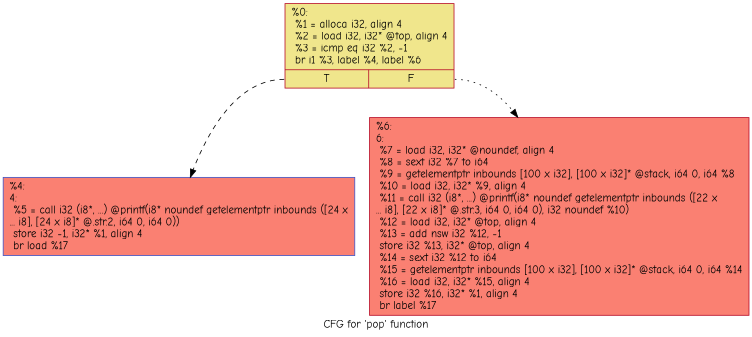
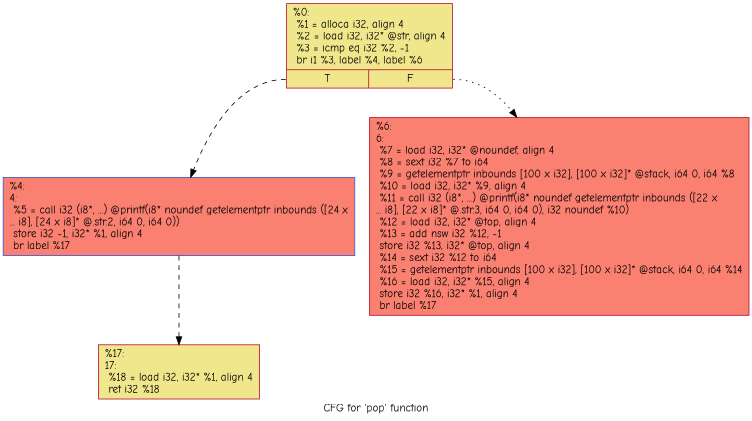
(370, 36) -> (370, 36)
(39, 246) -> (40, 246)
none -> (179, 372)
